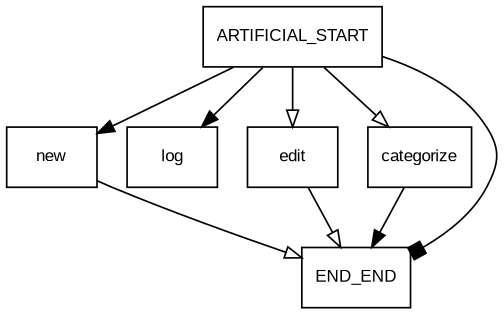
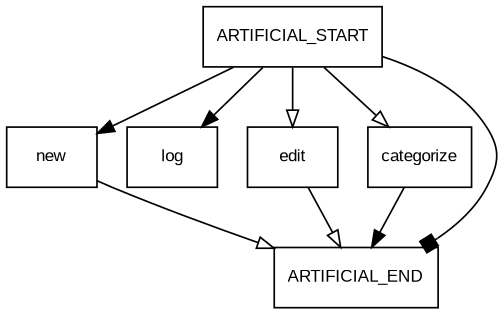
(356, 278) -> (356, 278)
